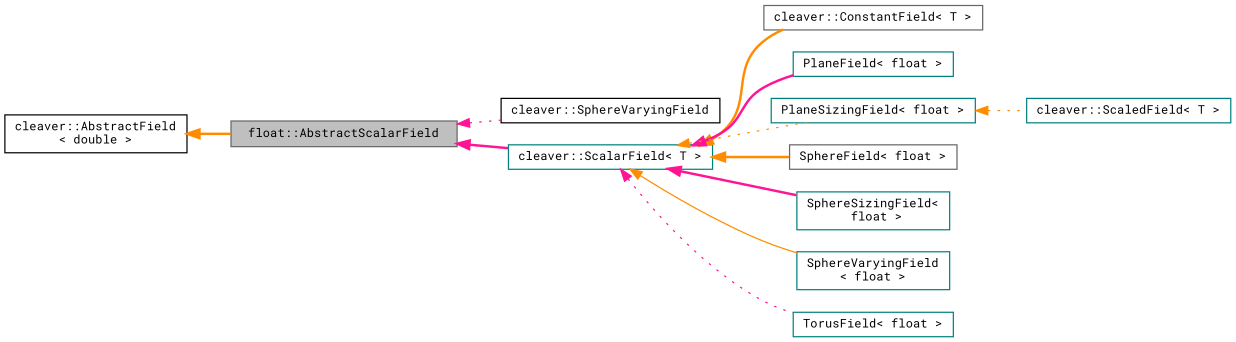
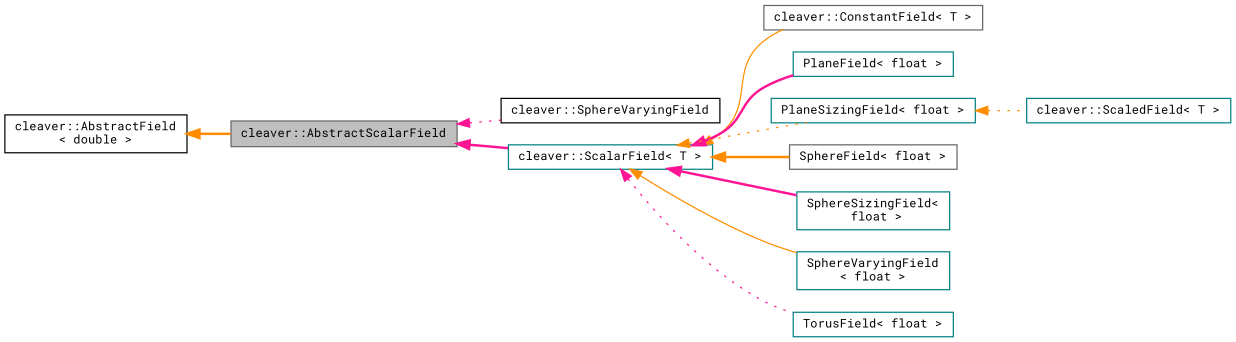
(743, 81) -> (743, 81)
(344, 134) -> (344, 134)
